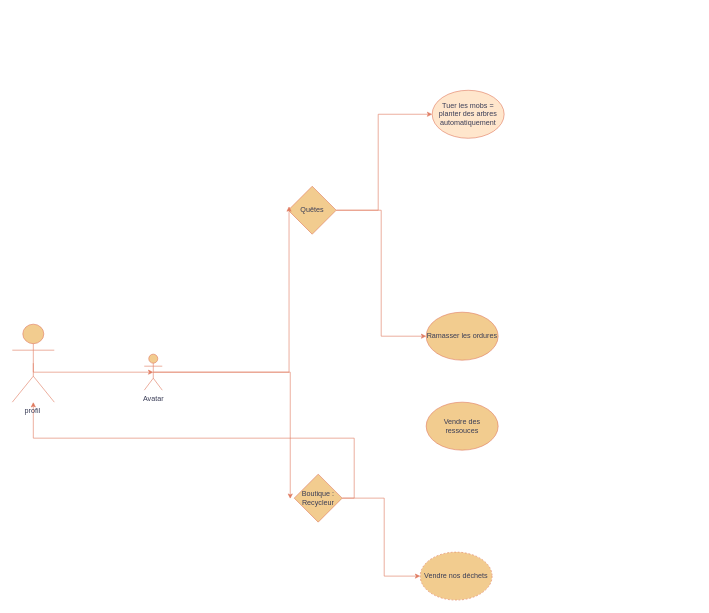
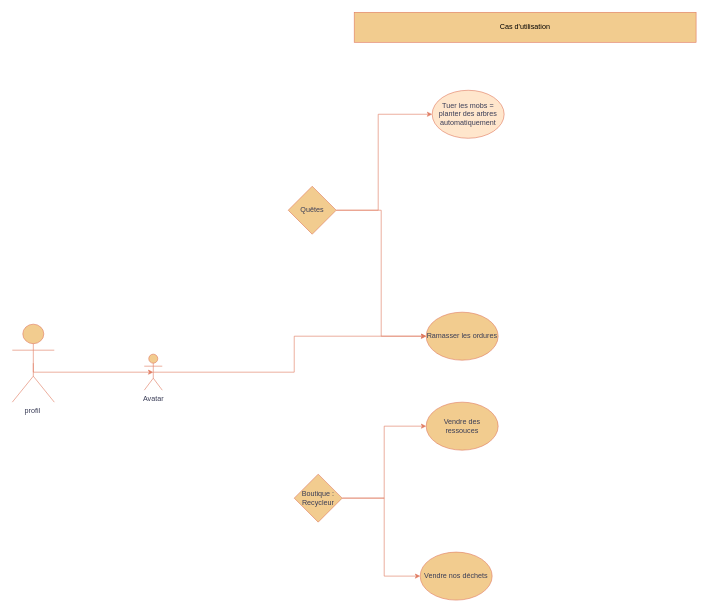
none -> (525, 27)
(289, 211) -> (317, 336)
(290, 436) -> none
(33, 438) -> (384, 426)
(456, 576) -> (456, 576)
